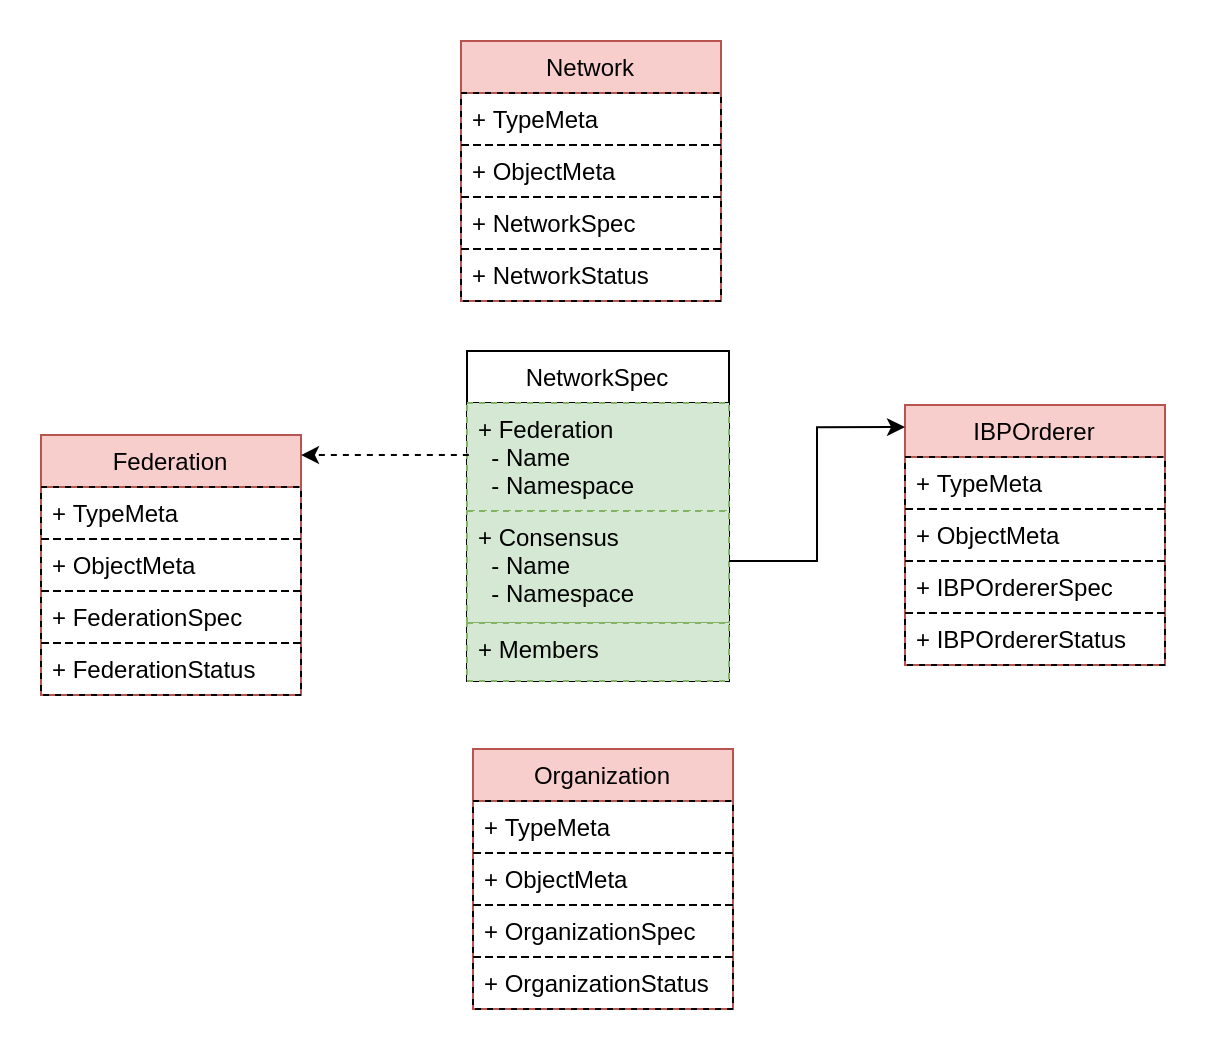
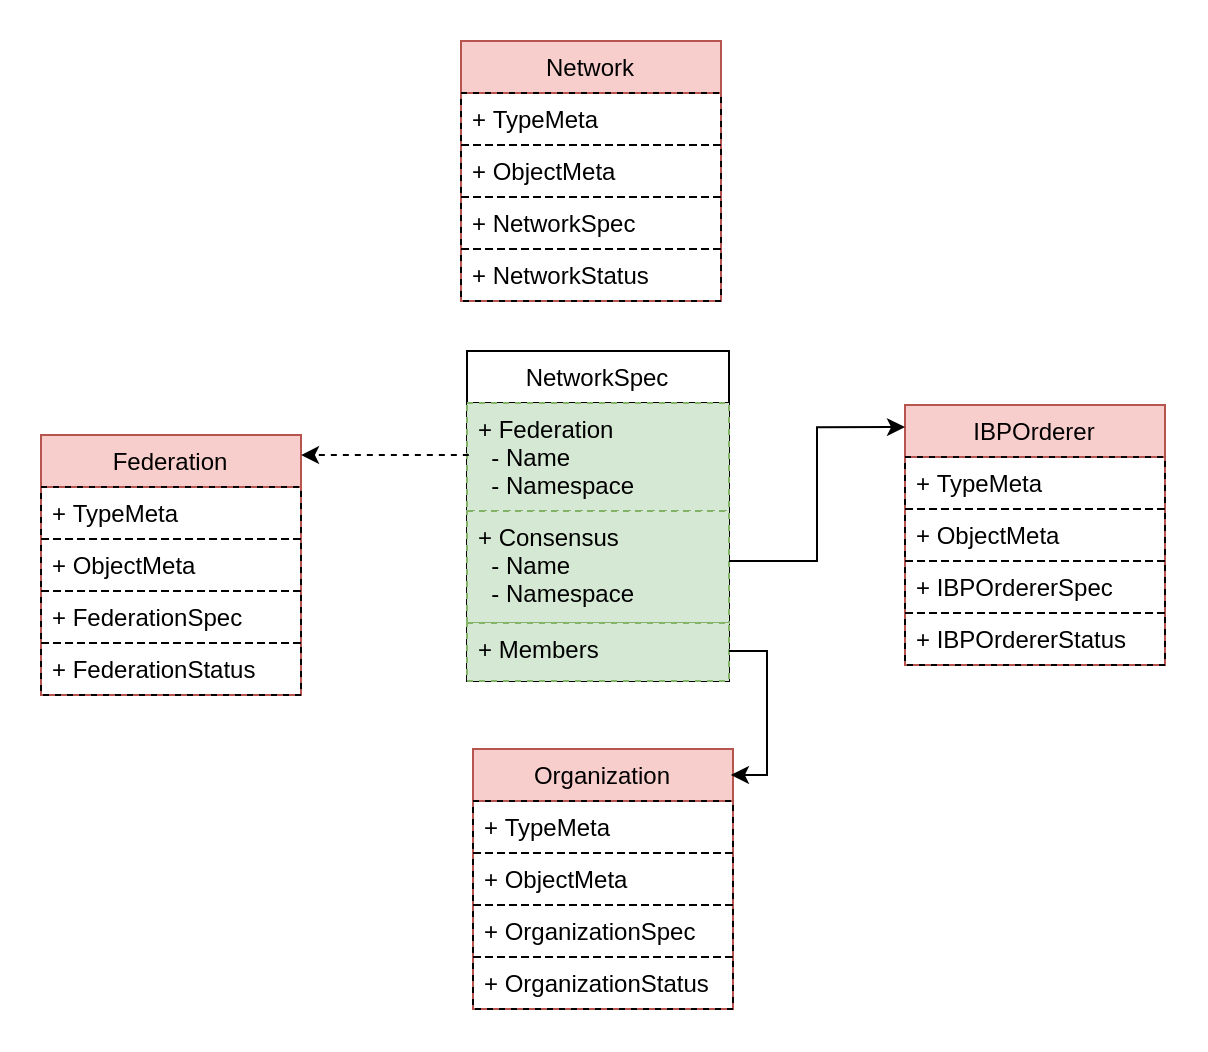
none -> (767, 705)
